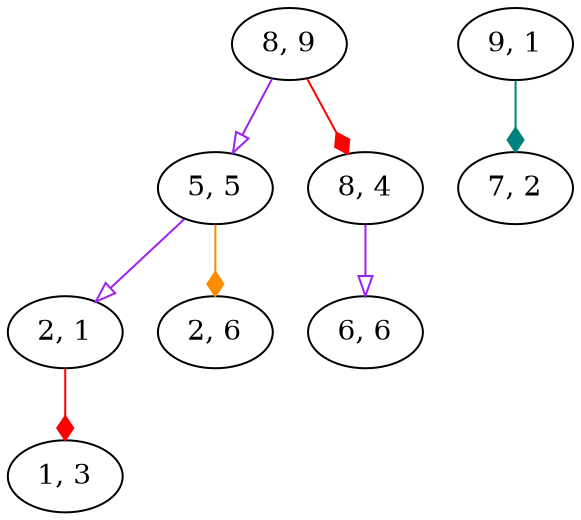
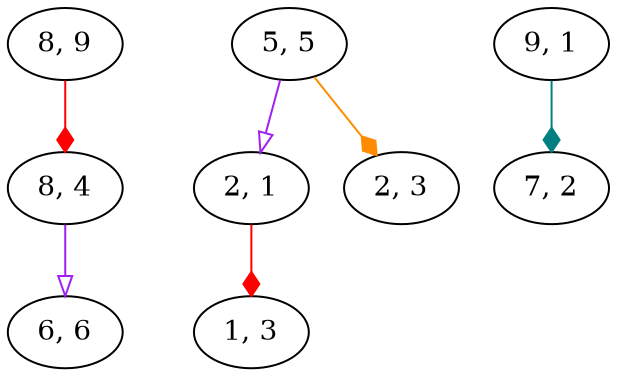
(257, 107) -> none
(215, 332) -> (401, 188)
